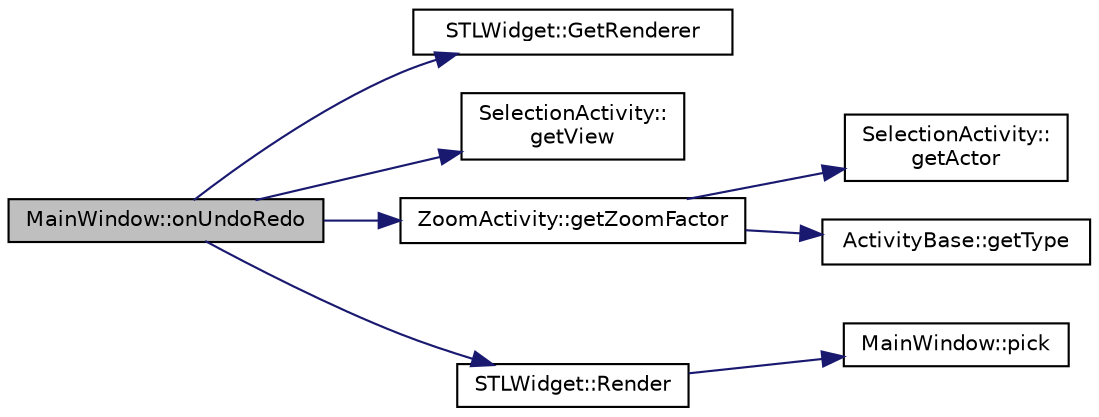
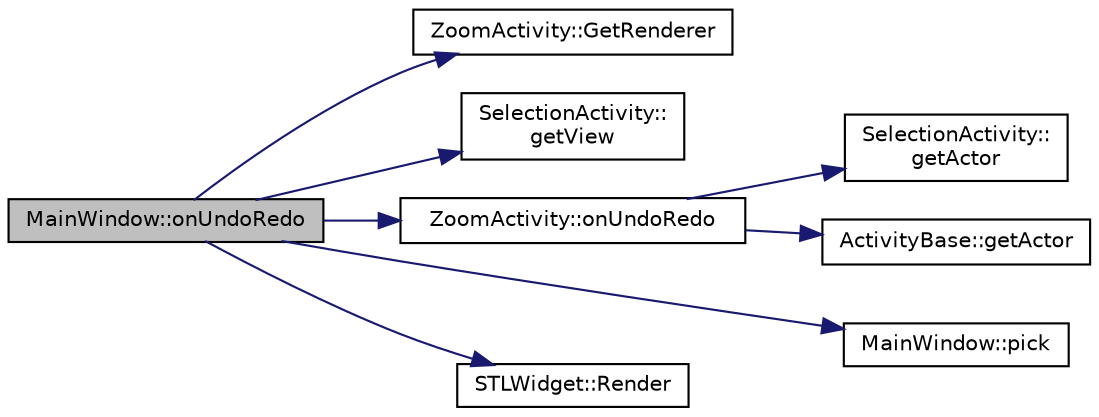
(573, 32) -> (573, 32)
(573, 221) -> (573, 221)
(956, 242) -> (956, 242)
(755, 366) -> (551, 285)
